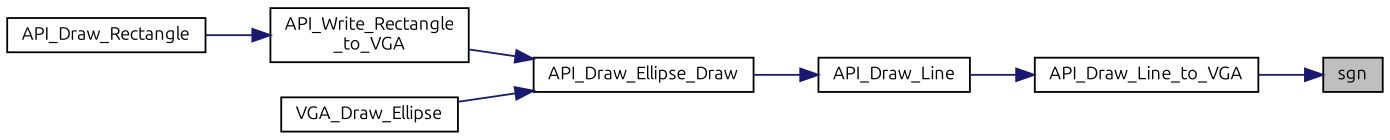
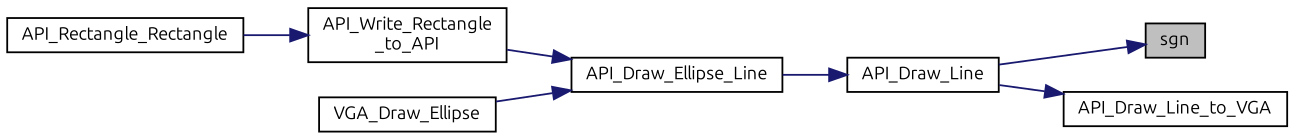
(106, 35) -> (125, 35)
(370, 35) -> (407, 35)
(644, 75) -> (677, 75)
(1282, 75) -> (1063, 56)
